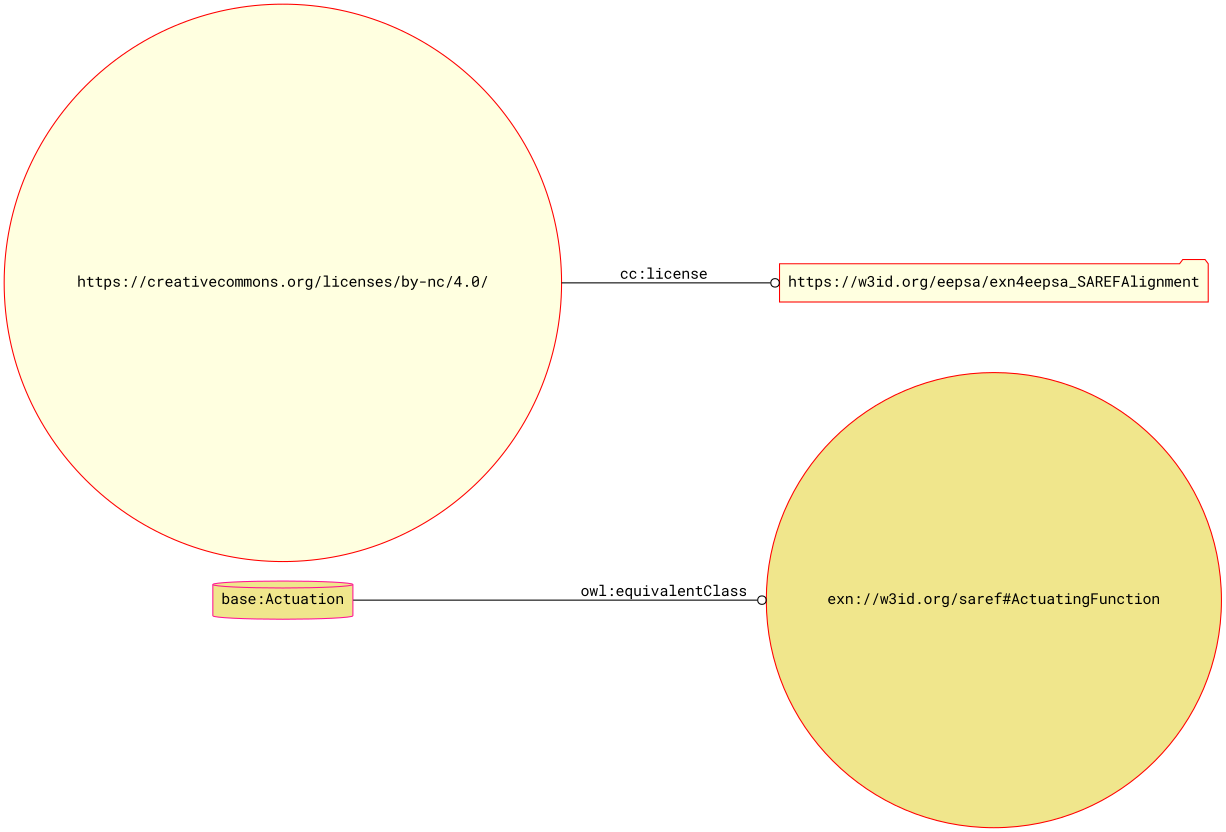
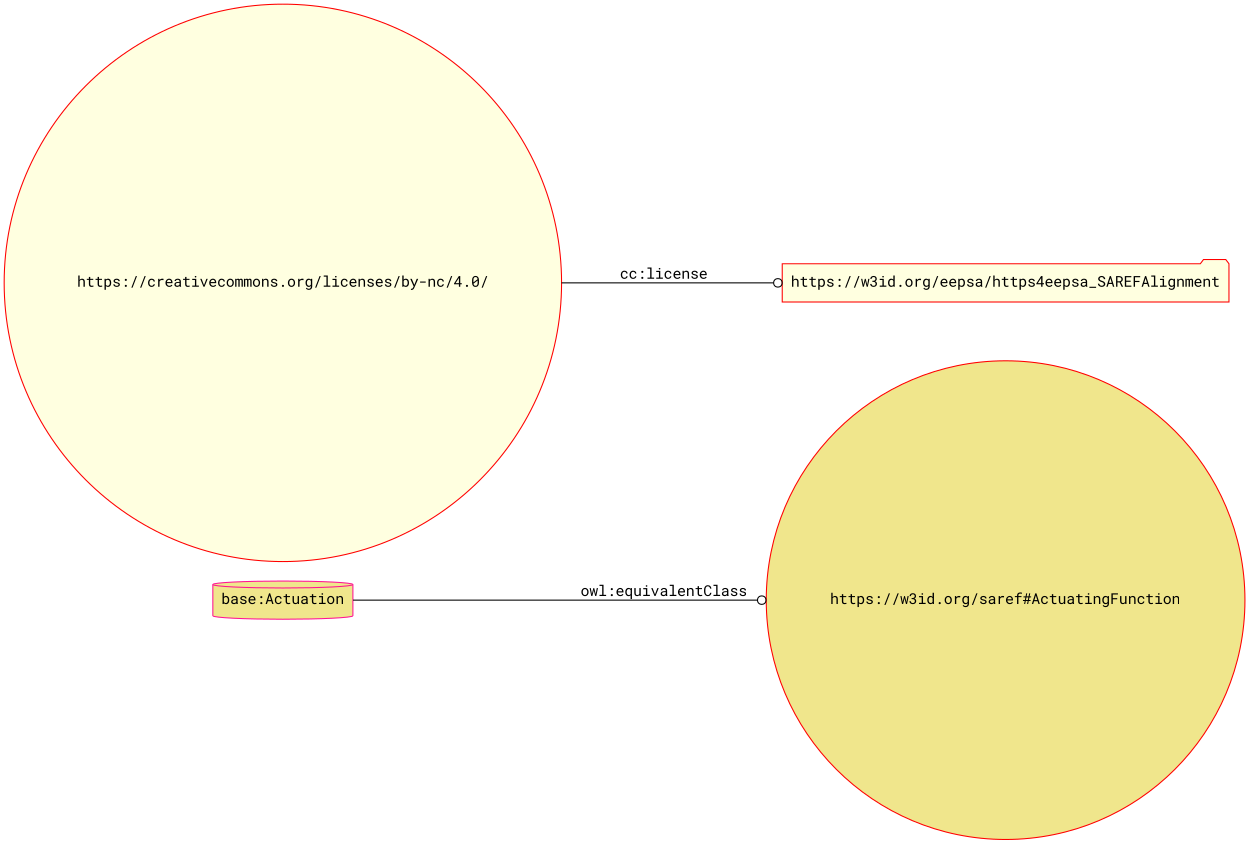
(994, 283) -> (1006, 283)
(994, 600) -> (1006, 600)
